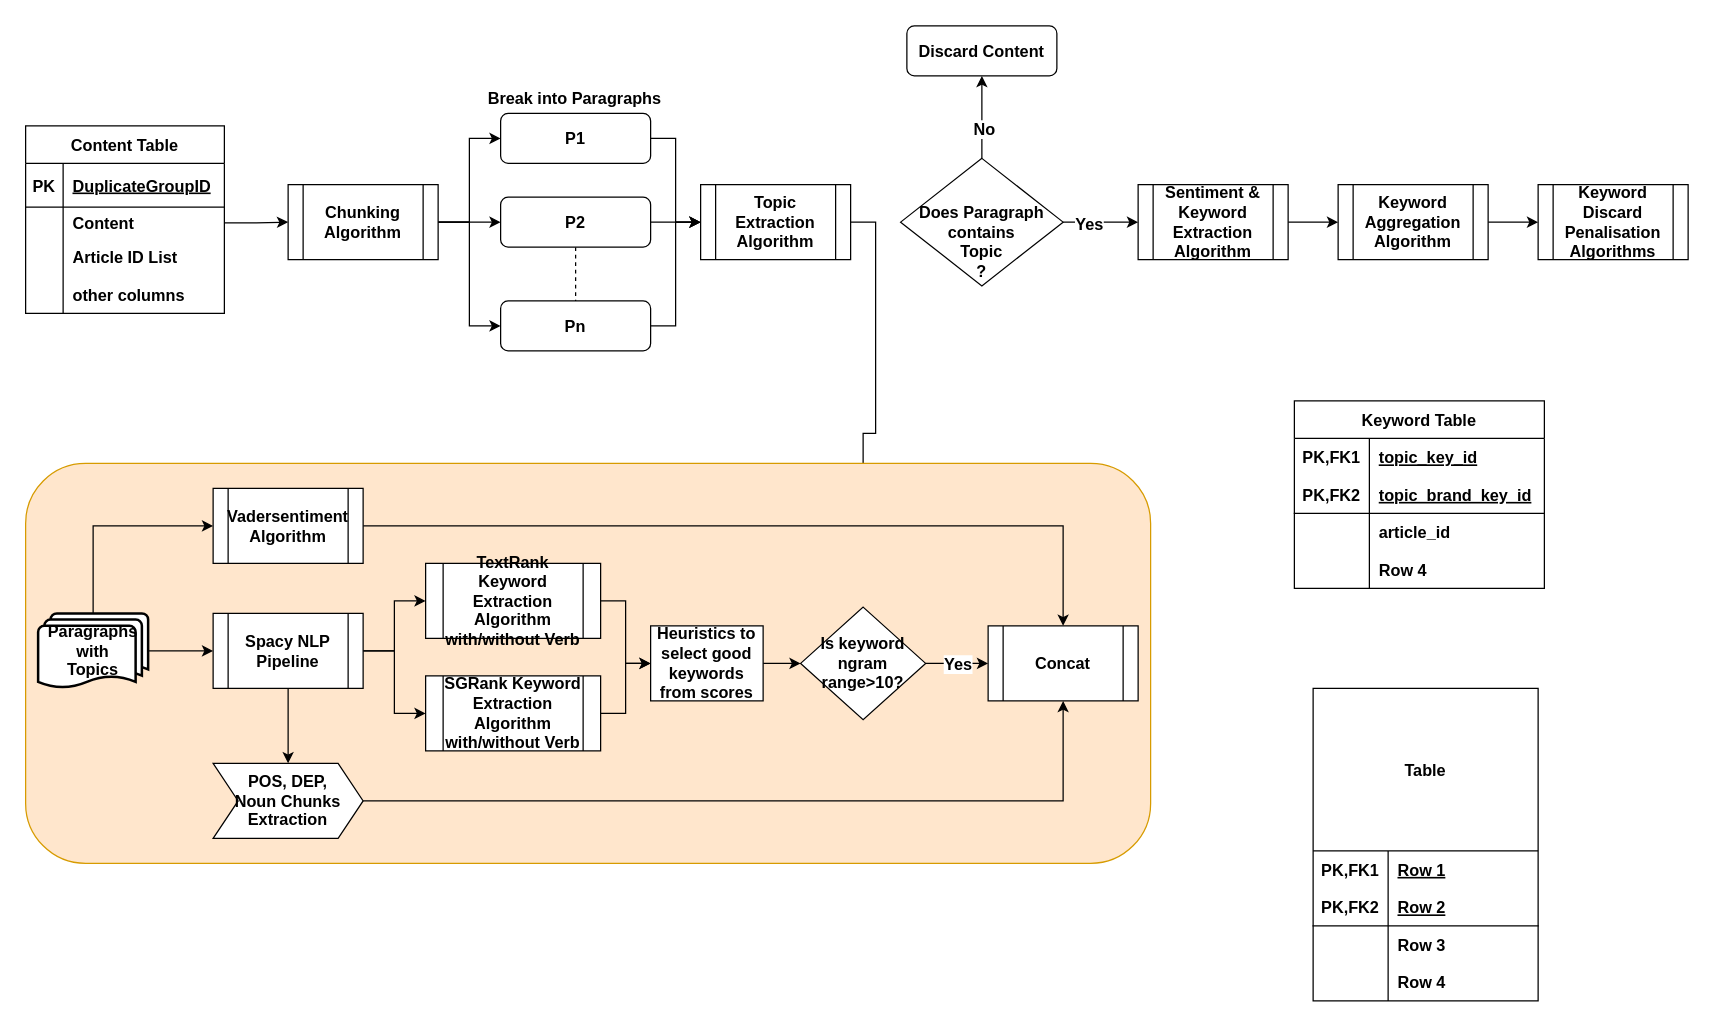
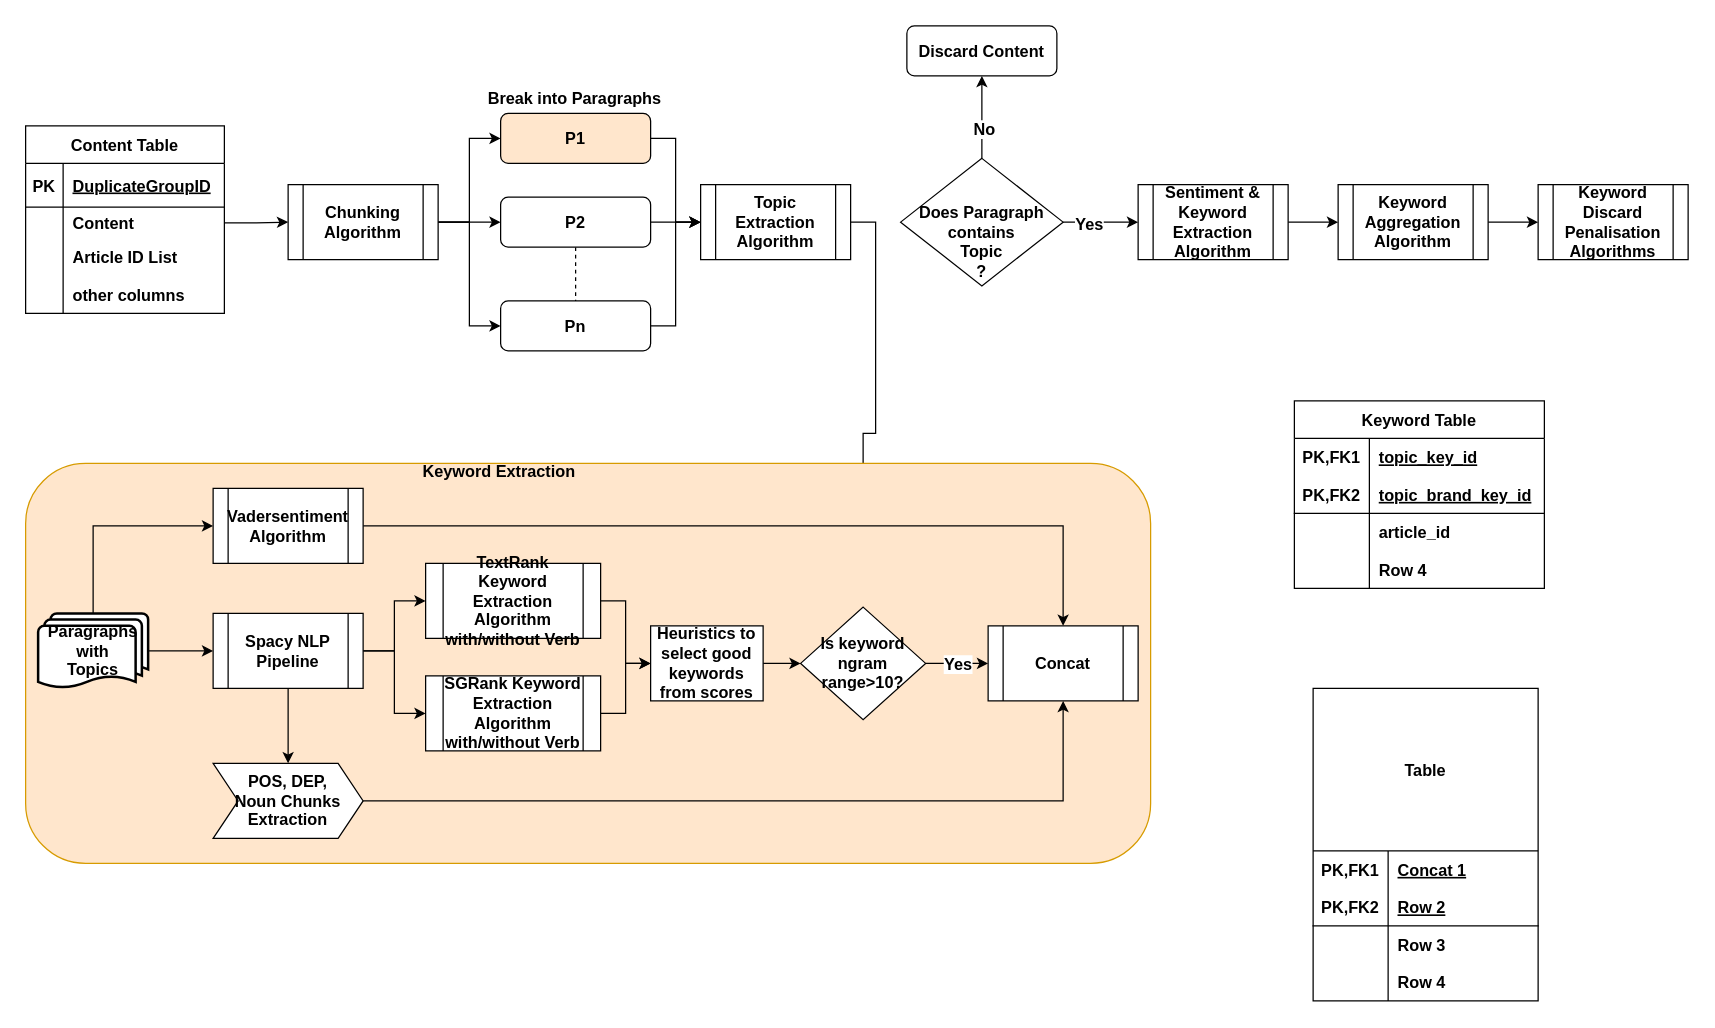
(576, 138) -> (576, 138)
none -> (588, 488)
(1418, 870) -> (1432, 870)
